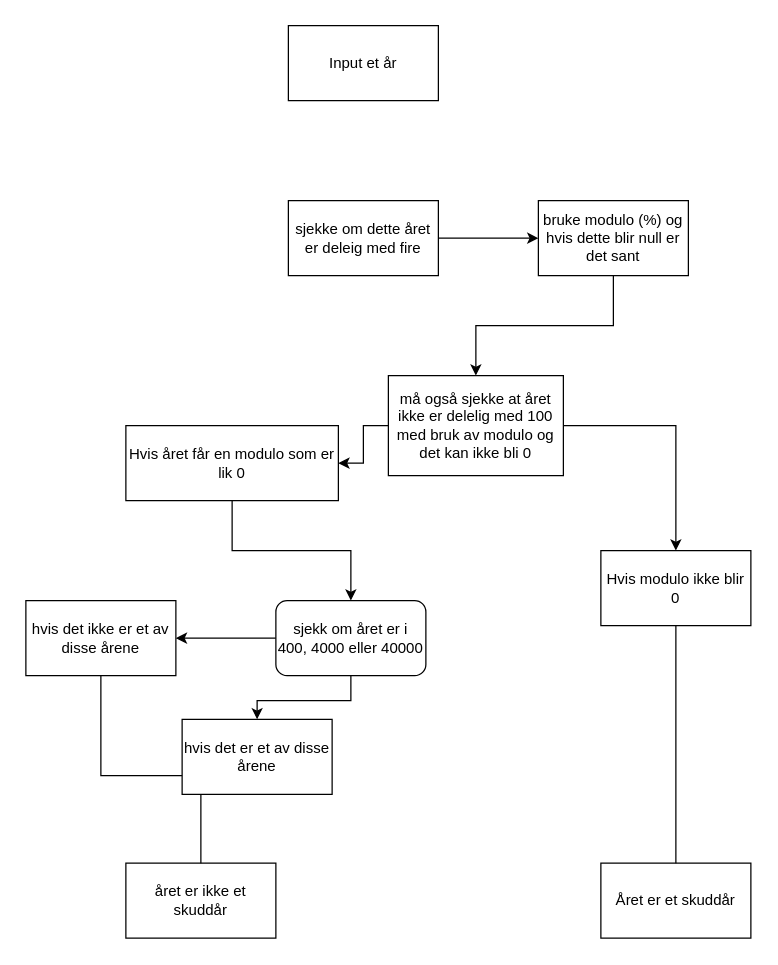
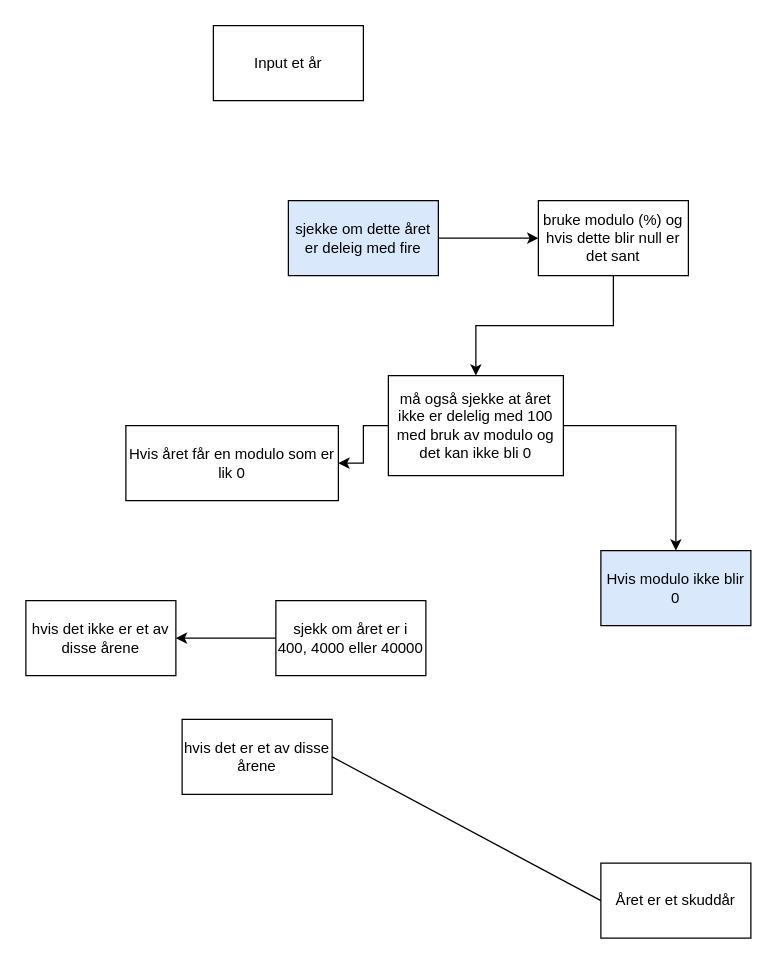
(363, 63) -> (288, 63)
(363, 238) -> (363, 238)
(287, 551) -> none
(676, 588) -> (676, 588)
(351, 638) -> (351, 638)
(311, 701) -> none
(676, 745) -> none
(101, 766) -> none
none -> (466, 829)
(201, 901) -> none
